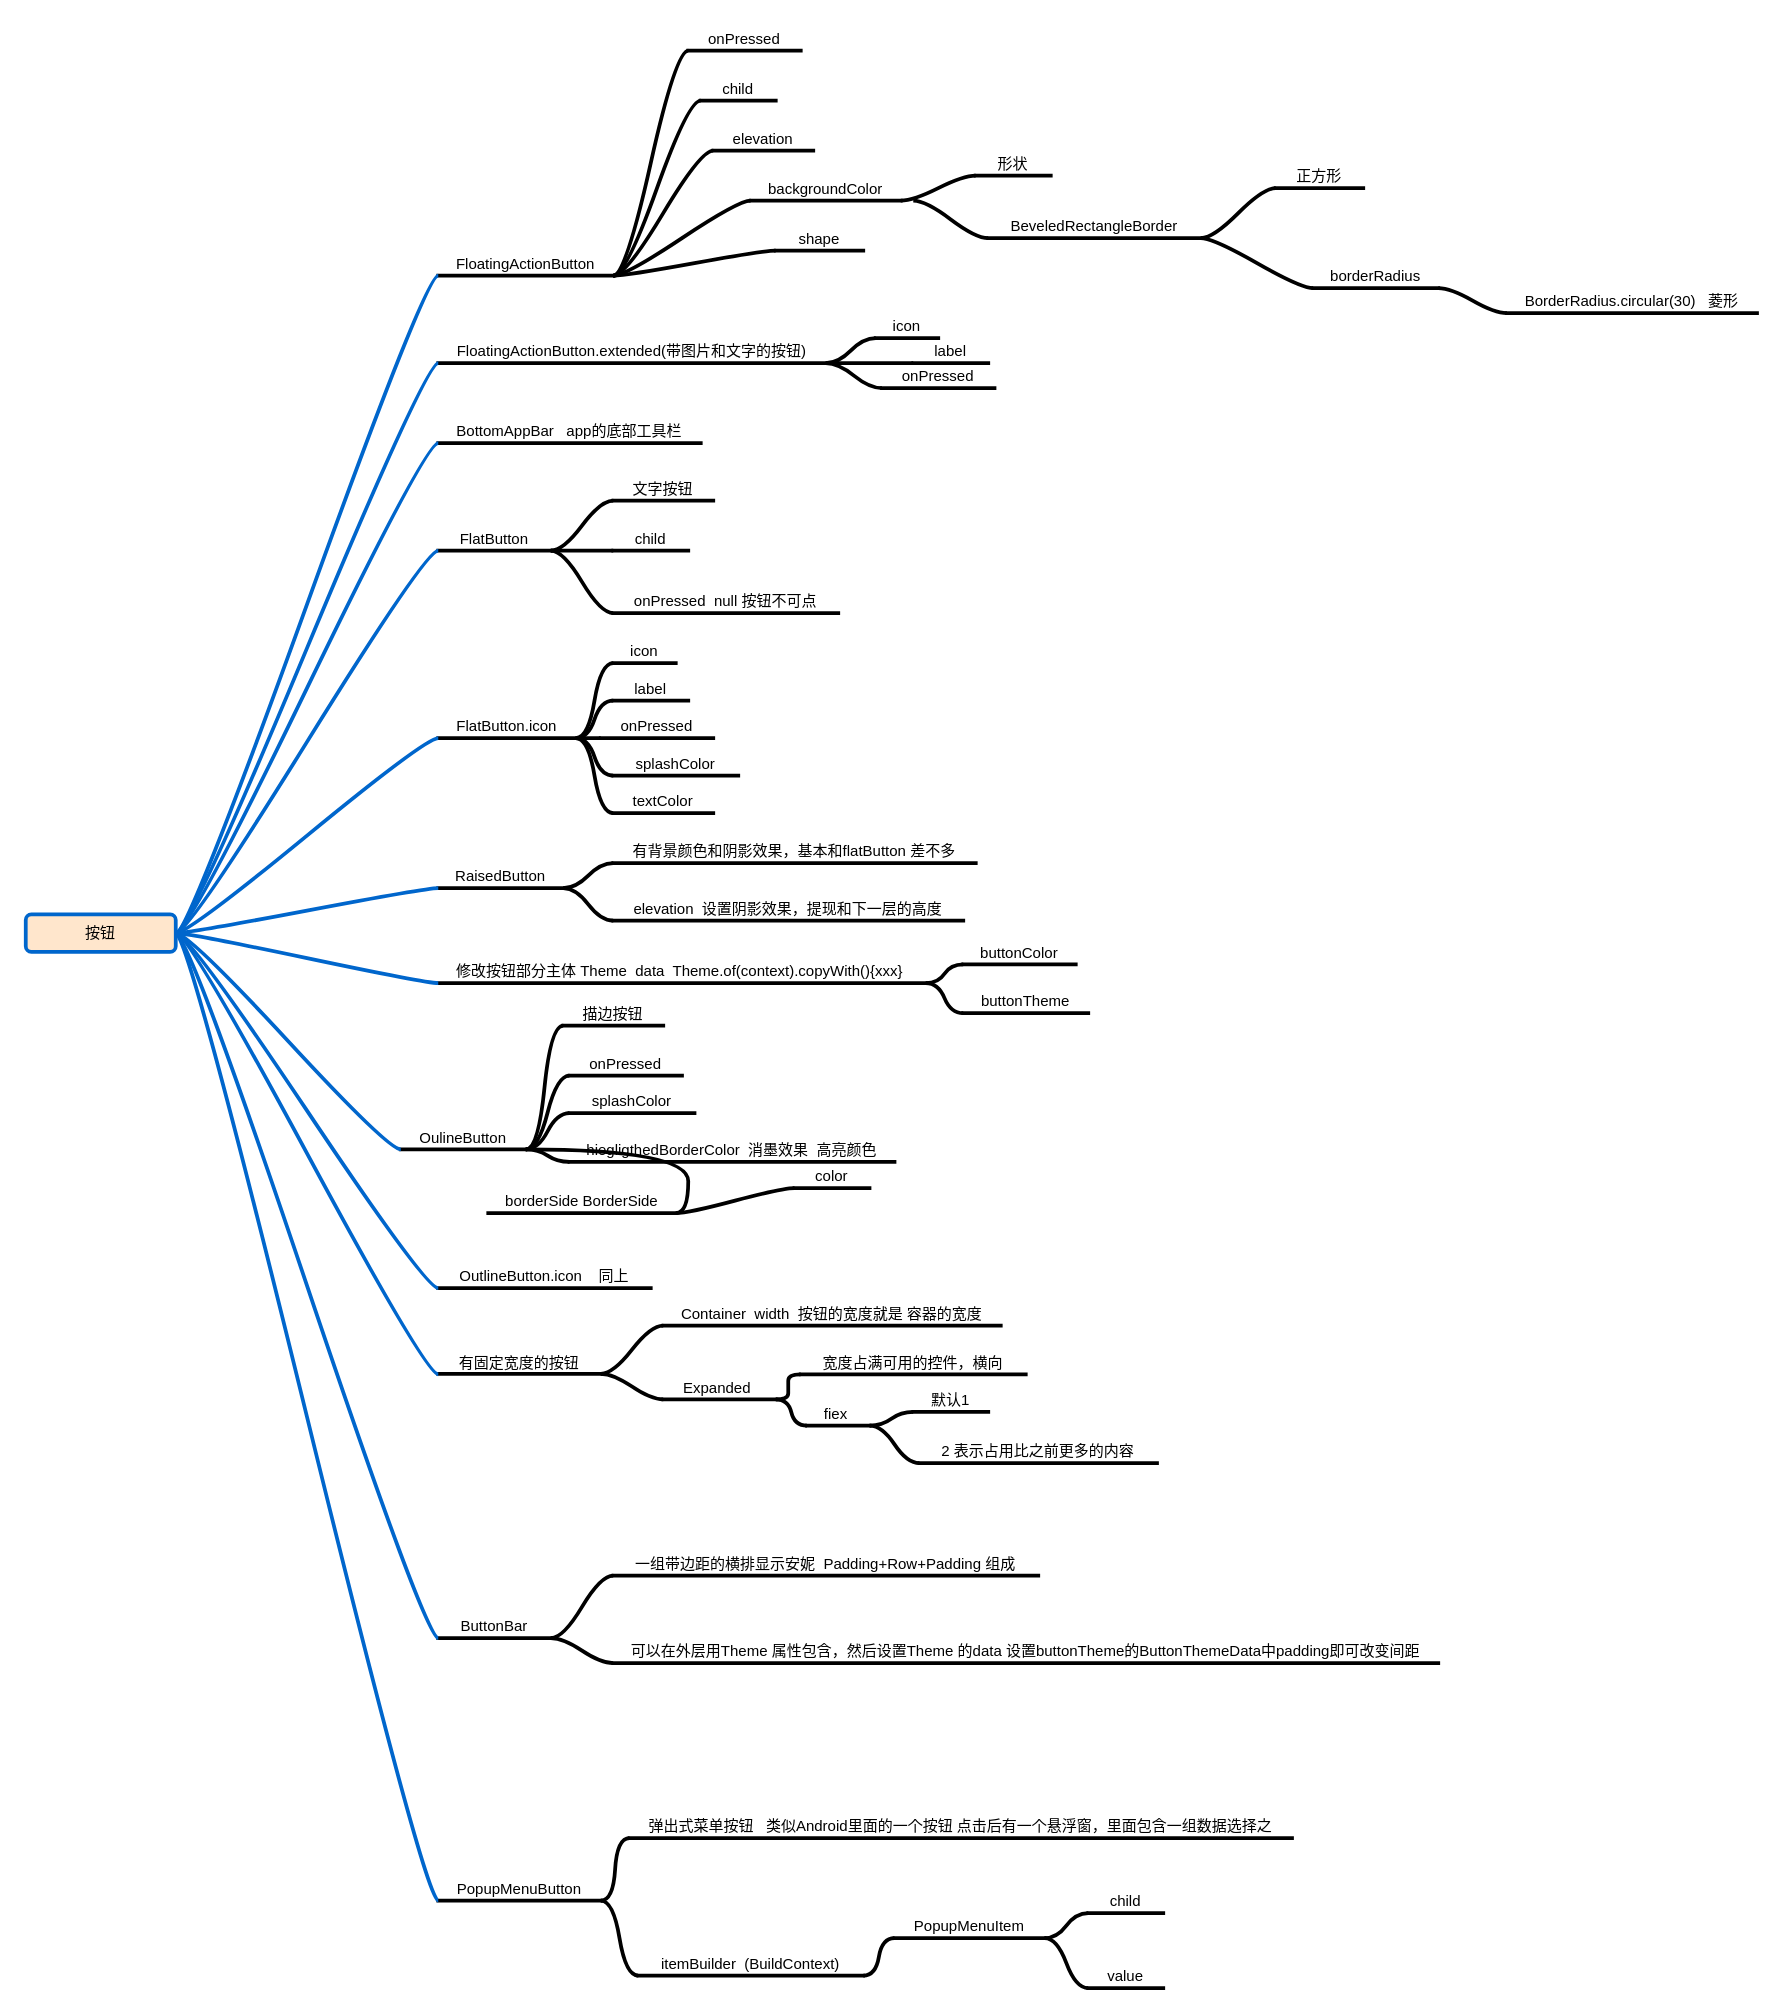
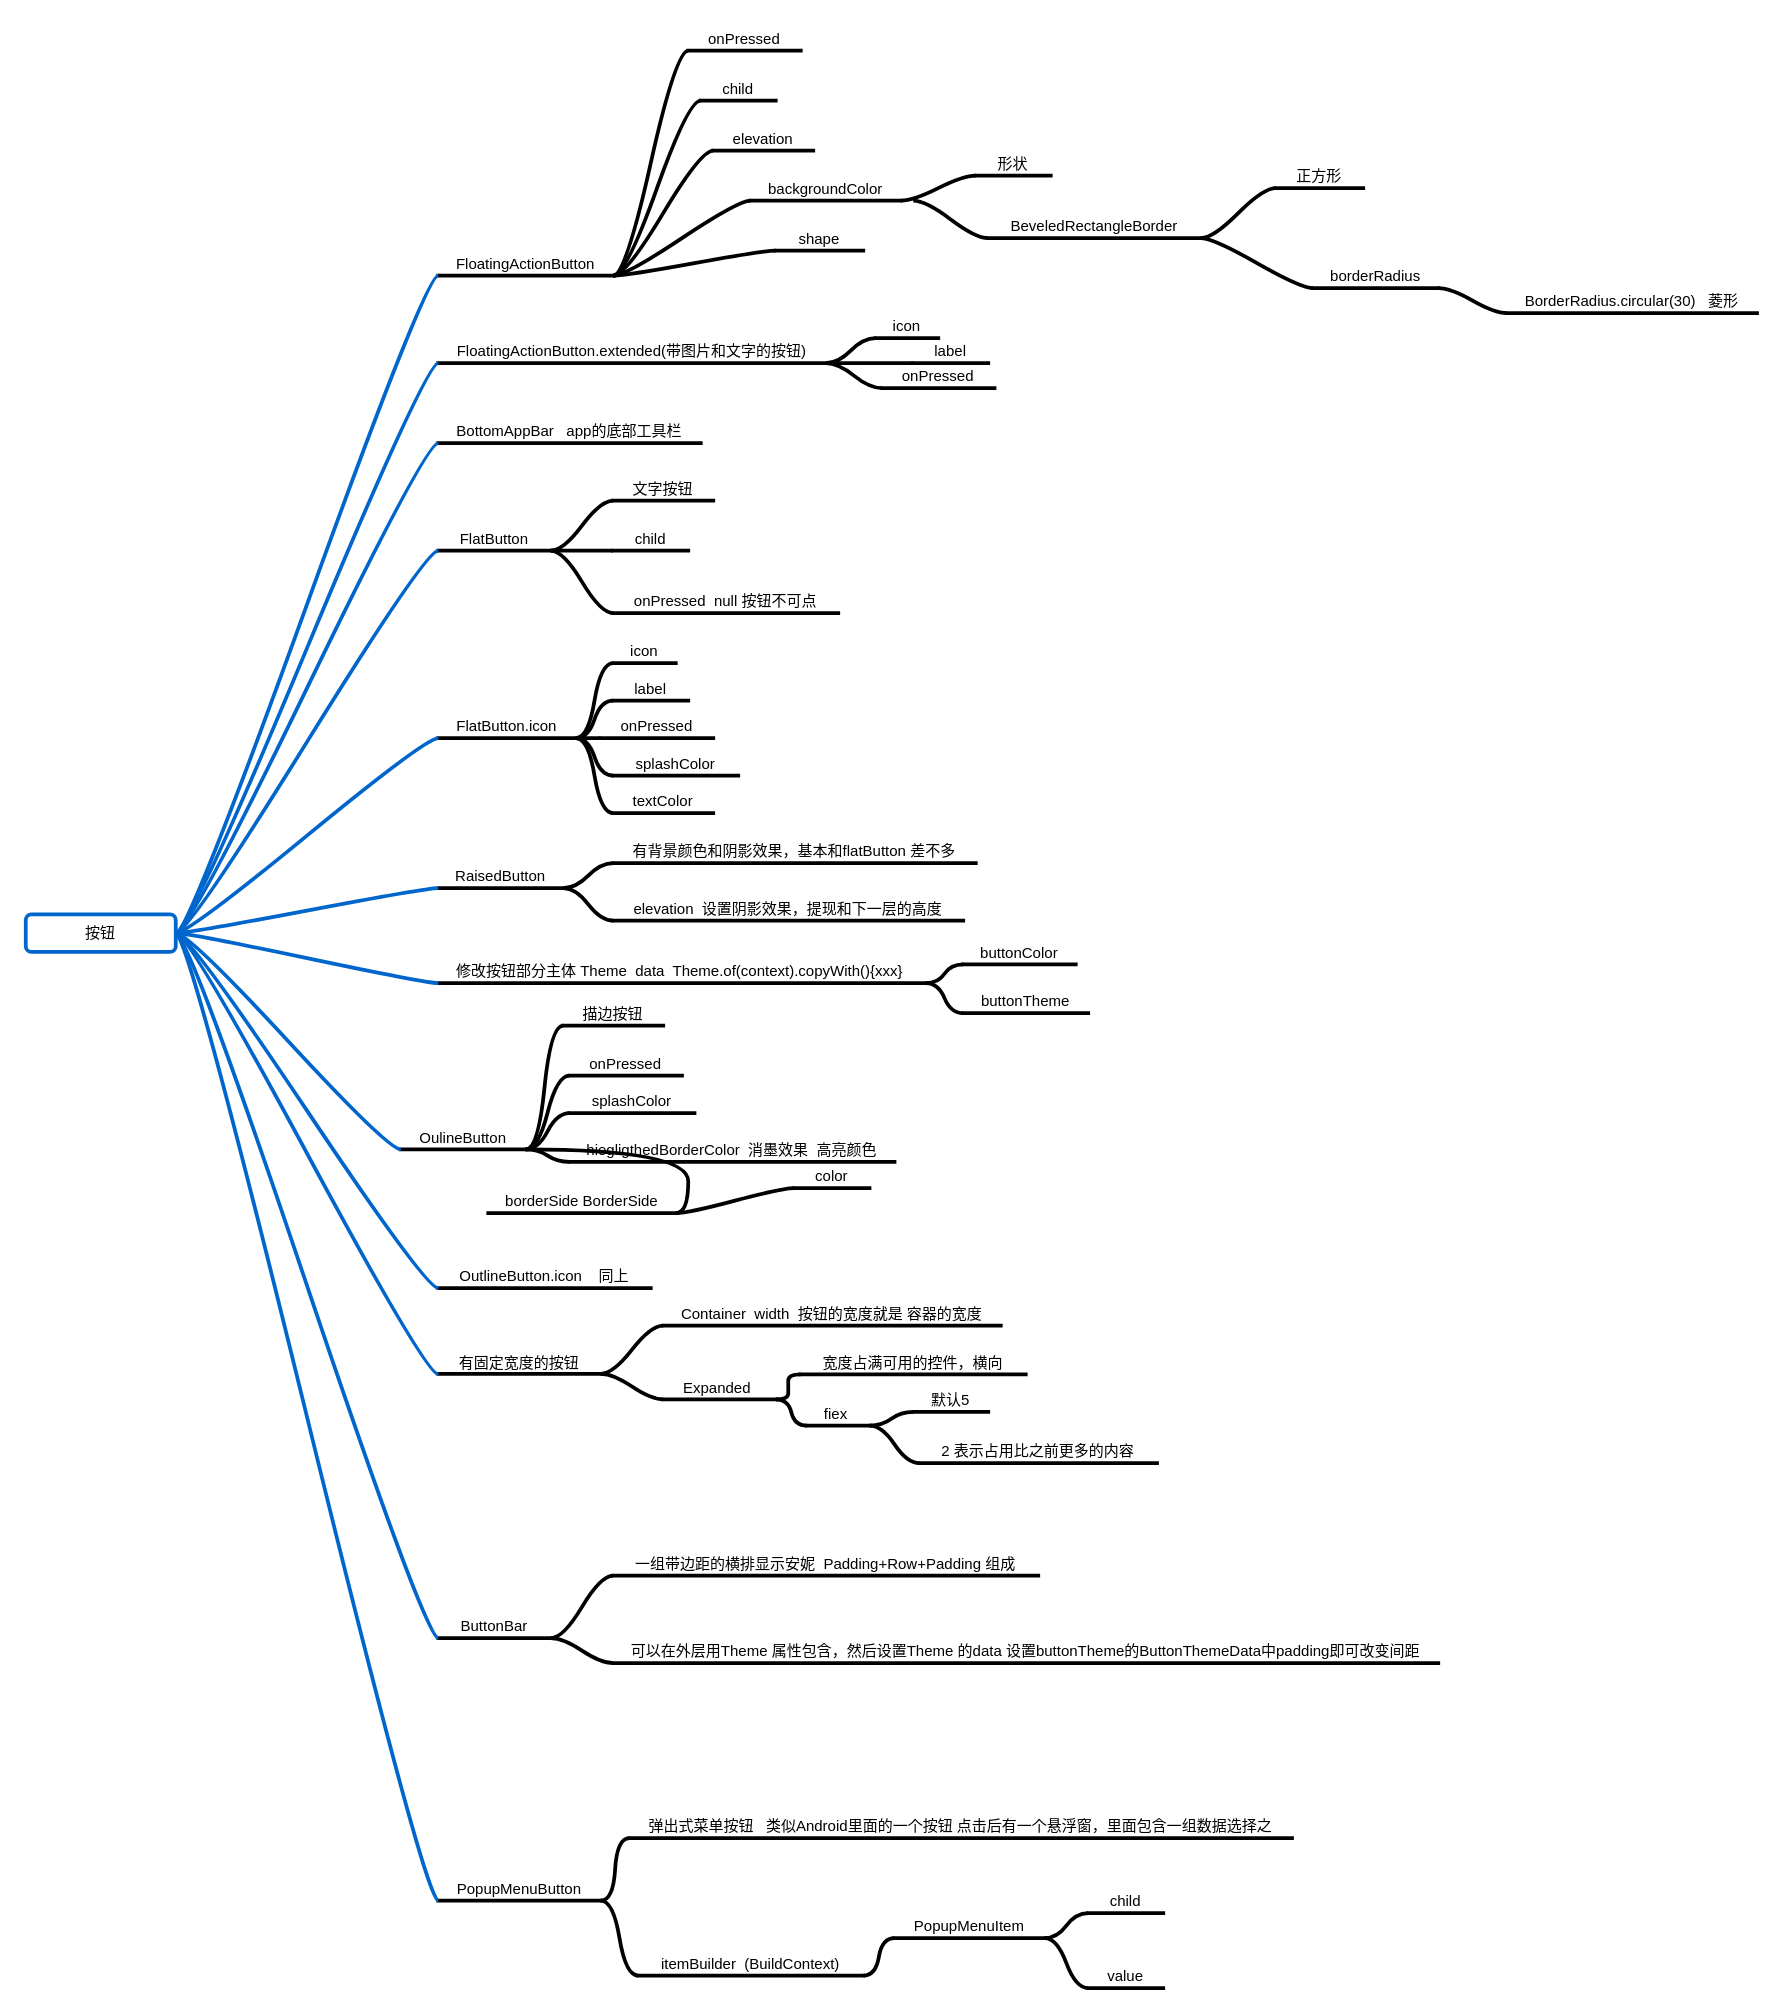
(101, 933) -> (101, 933)
(951, 1399) -> (951, 1399)
